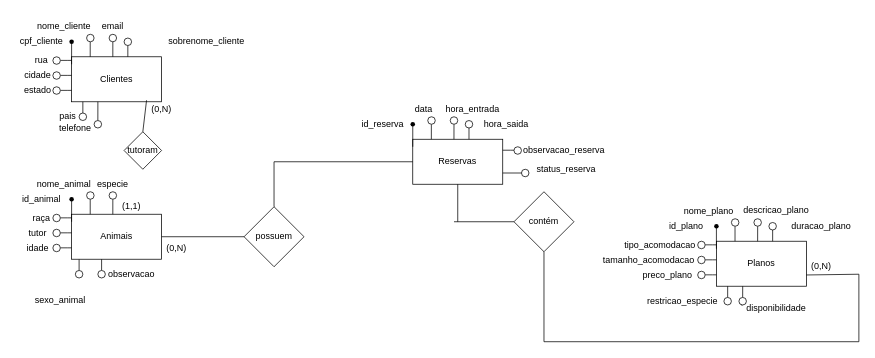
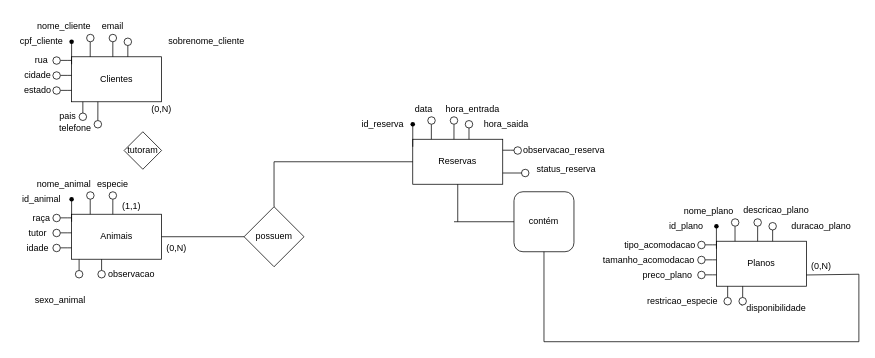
(145, 116) -> none
(544, 222) -> (544, 222)
